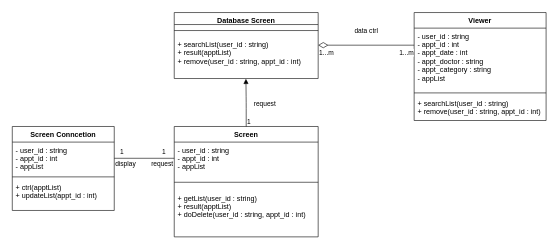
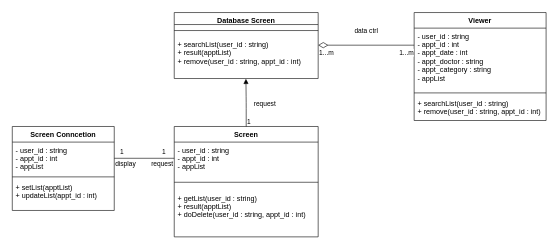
(45, 187) -> (51, 187)
